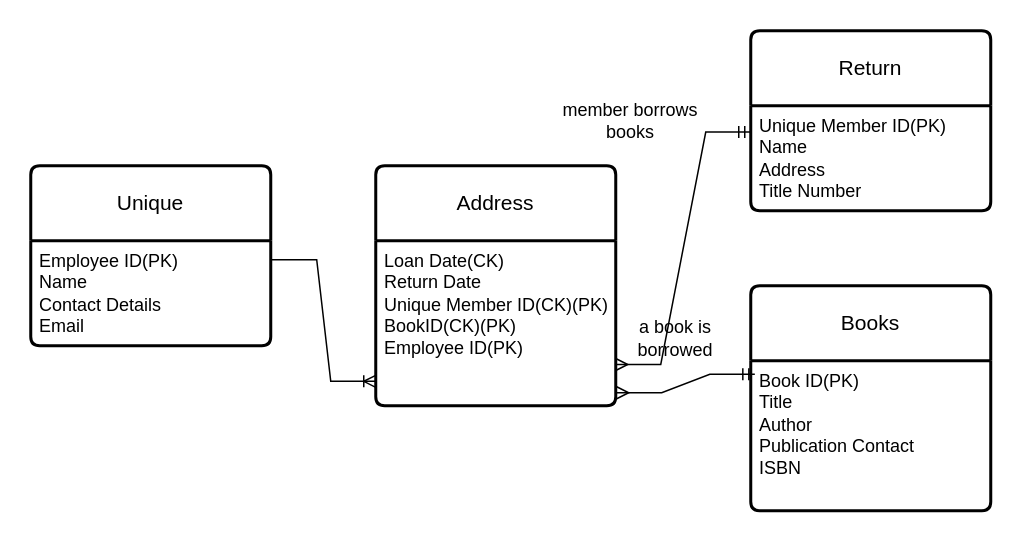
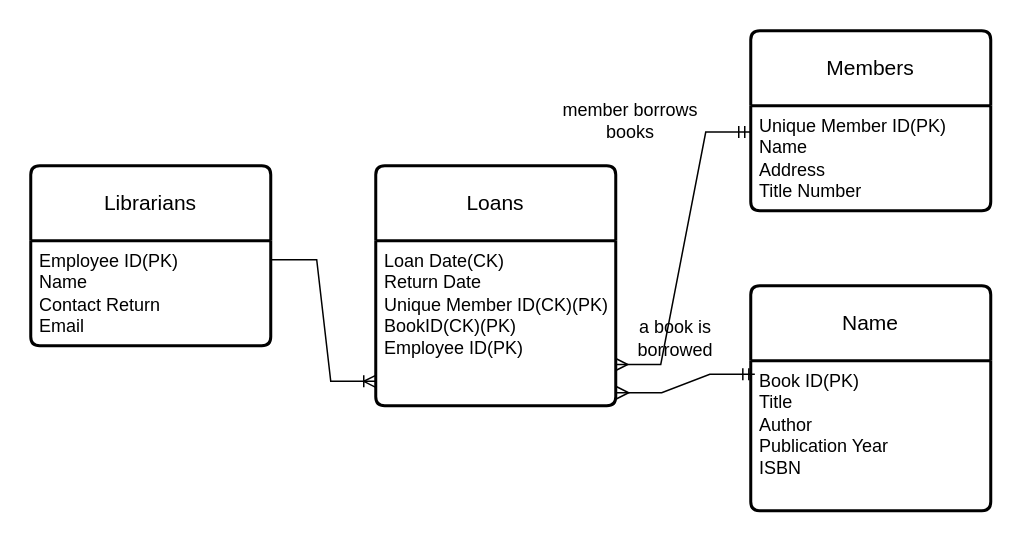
(871, 68) -> (871, 68)
(151, 203) -> (151, 203)
(496, 203) -> (496, 203)
(111, 294) -> (111, 294)
(871, 323) -> (871, 323)
(846, 425) -> (831, 425)
